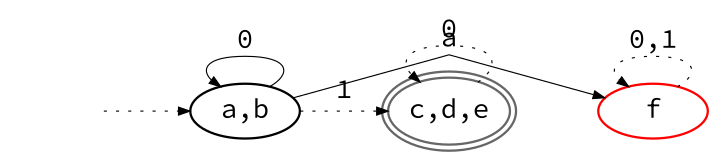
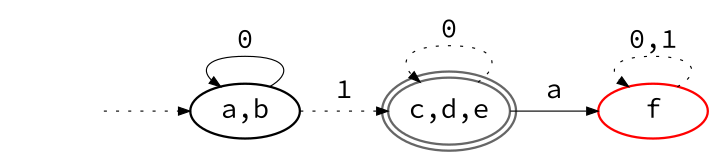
(443, 56) -> (548, 111)
